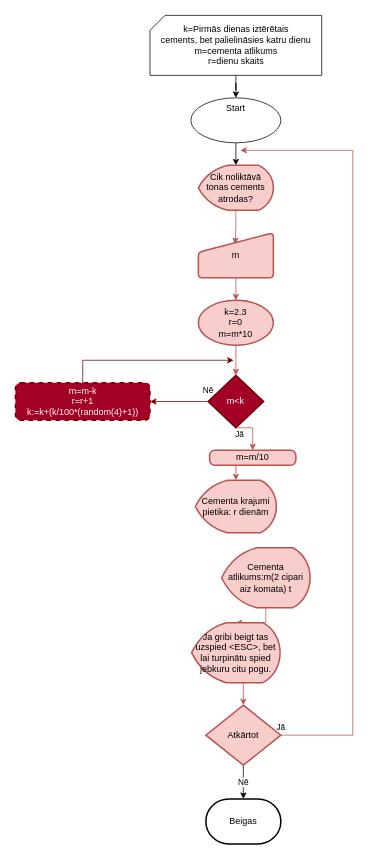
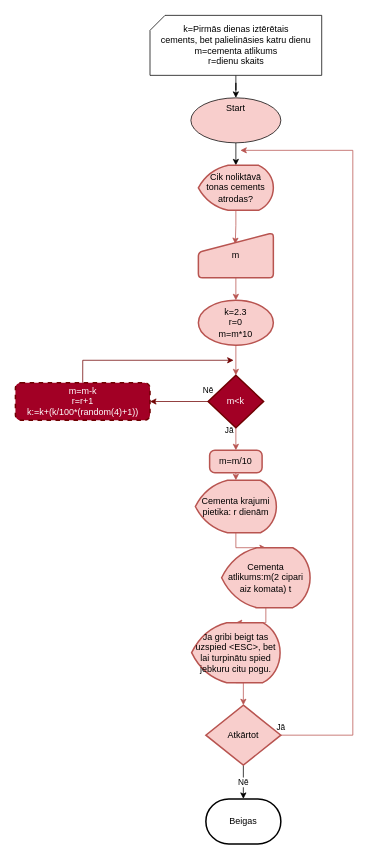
(236, 120) -> (236, 120)
(253, 458) -> (236, 462)
none -> (247, 548)
